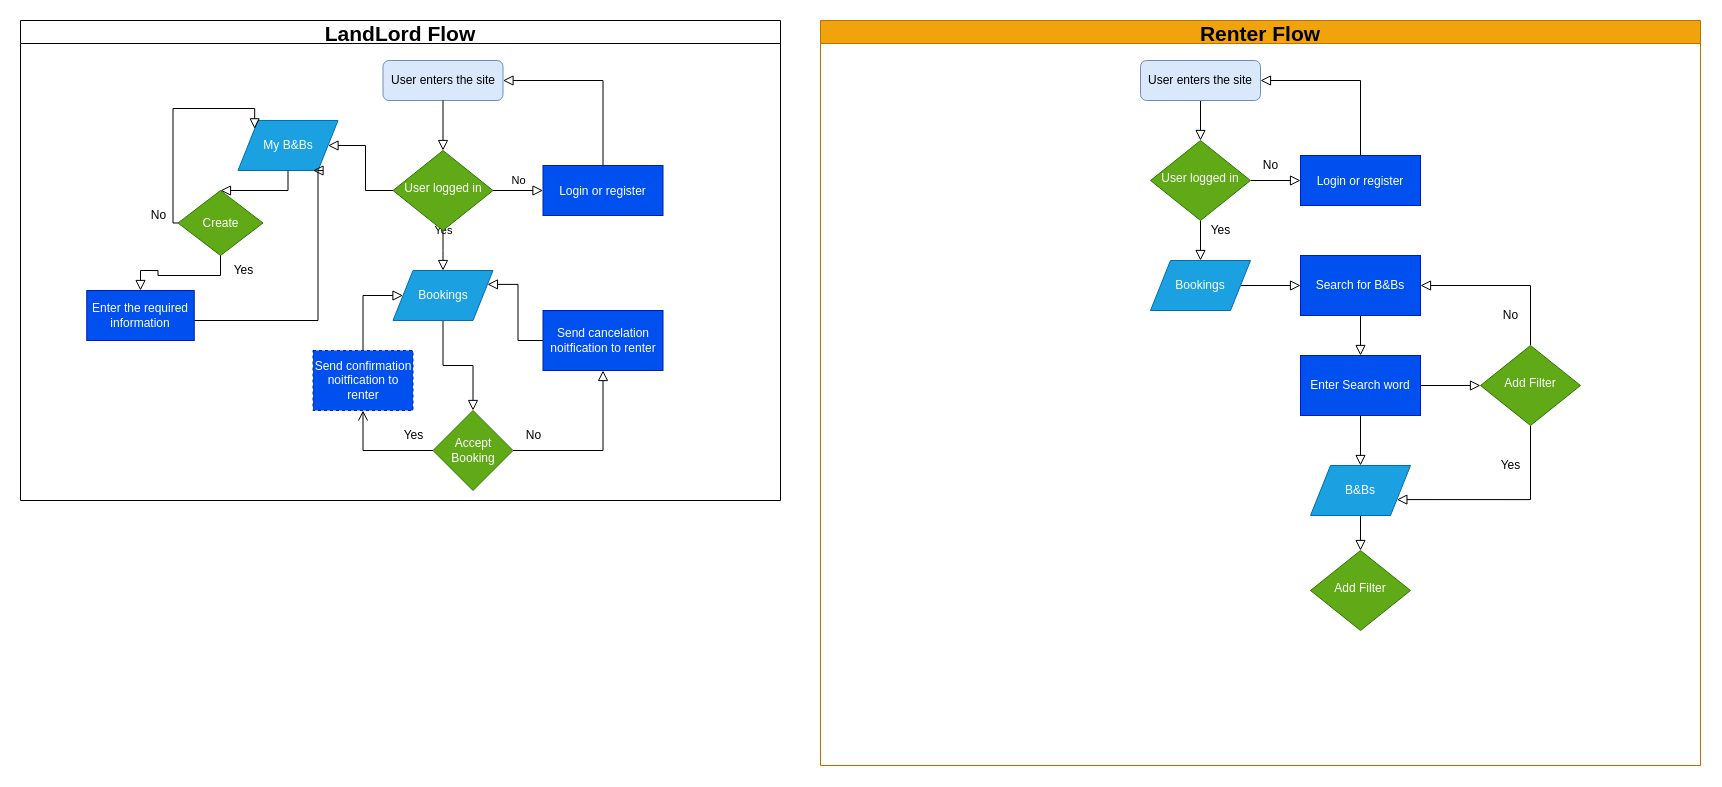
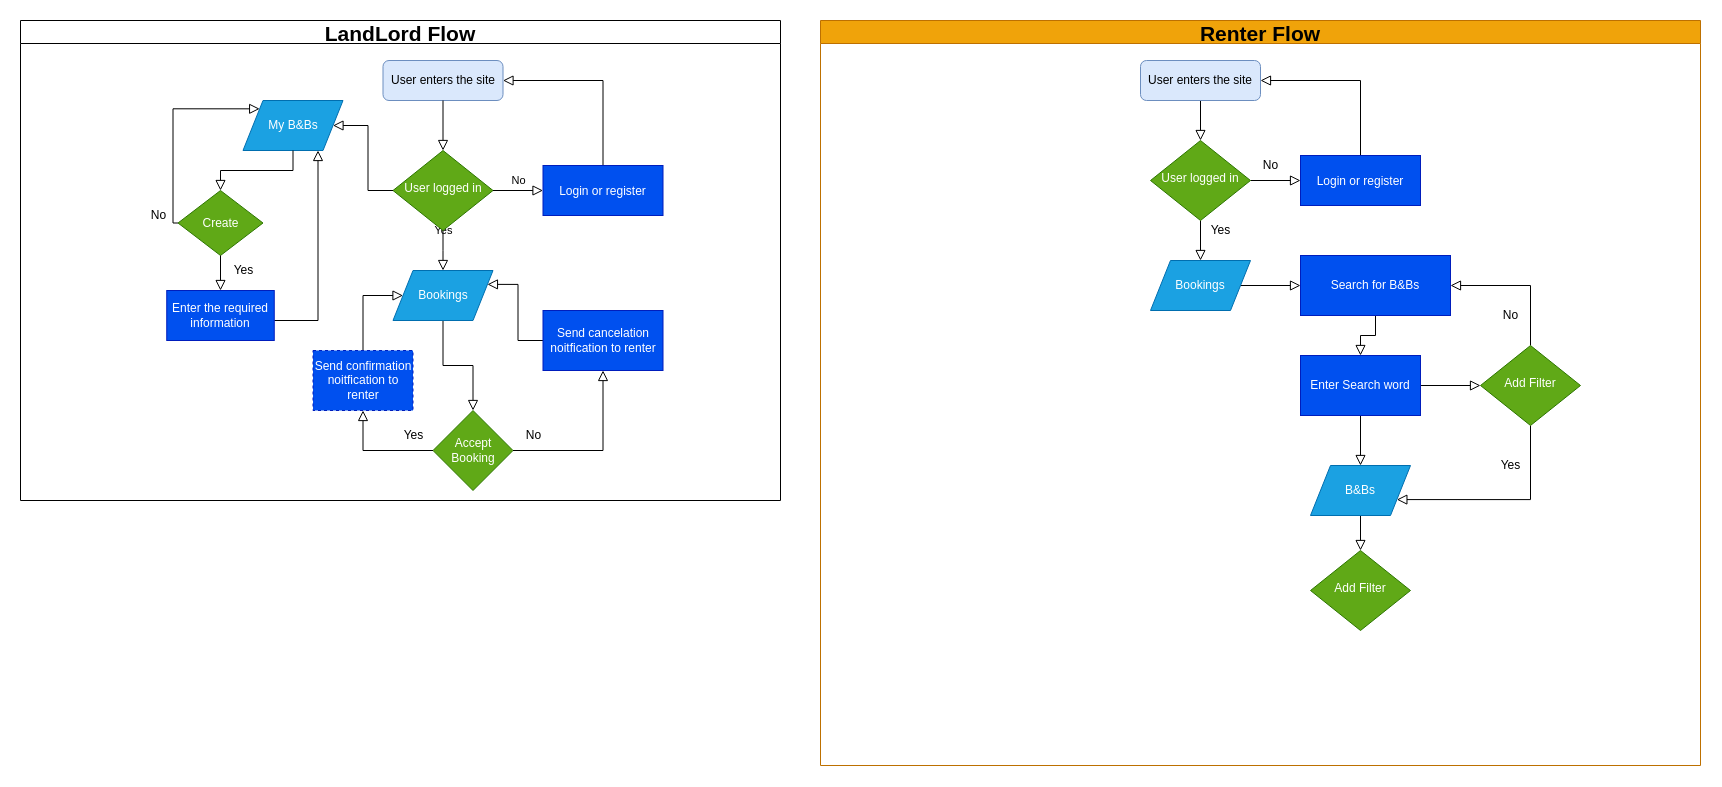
(288, 146) -> (293, 126)
(1361, 286) -> (1376, 286)
(141, 316) -> (221, 316)
(363, 418) -> (363, 422)
